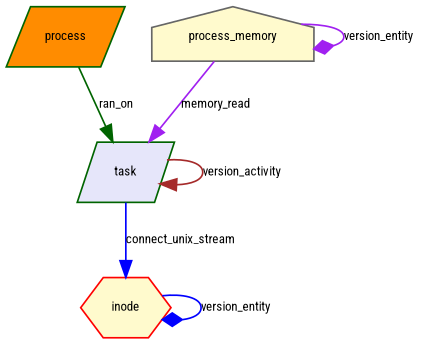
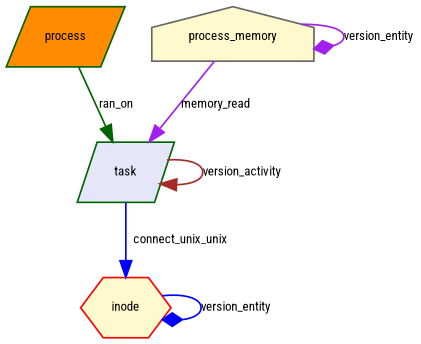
(181, 240) -> (181, 240)
